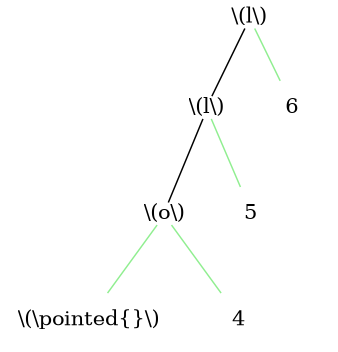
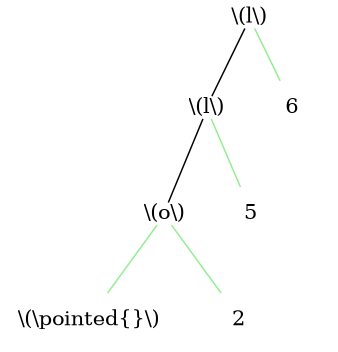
(239, 320) -> (239, 320)
